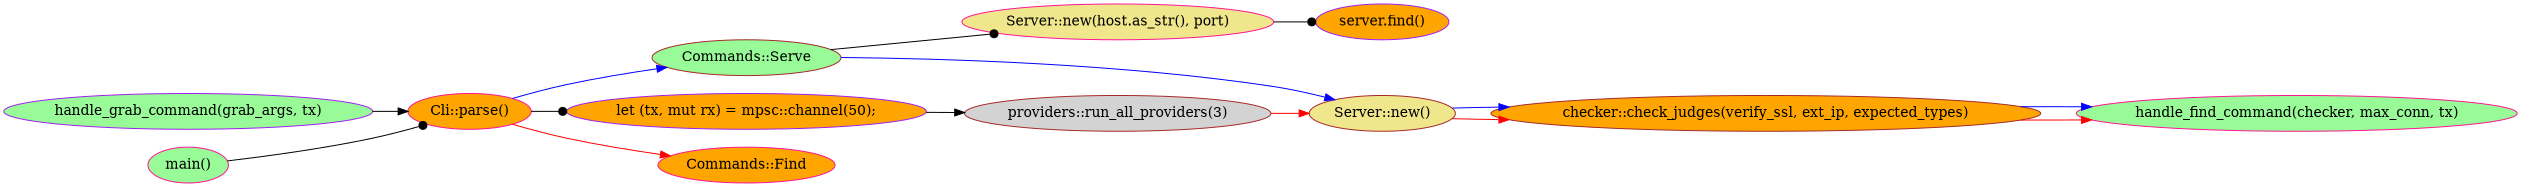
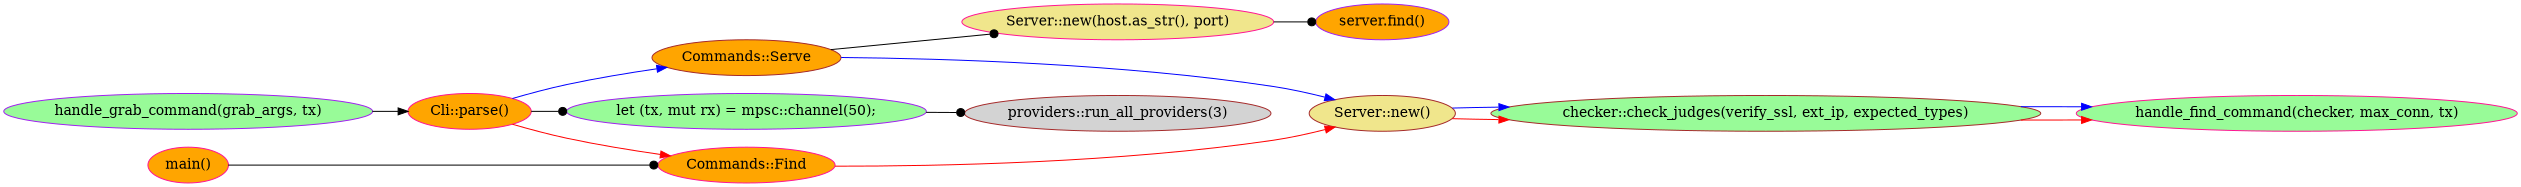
(746, 58) -> (746, 58)
(746, 111) -> (746, 111)
(941, 112) -> (941, 112)
(1285, 113) -> (1081, 159)
(1766, 113) -> (1766, 113)
(324, 147) -> (439, 165)
(188, 165) -> (188, 165)
